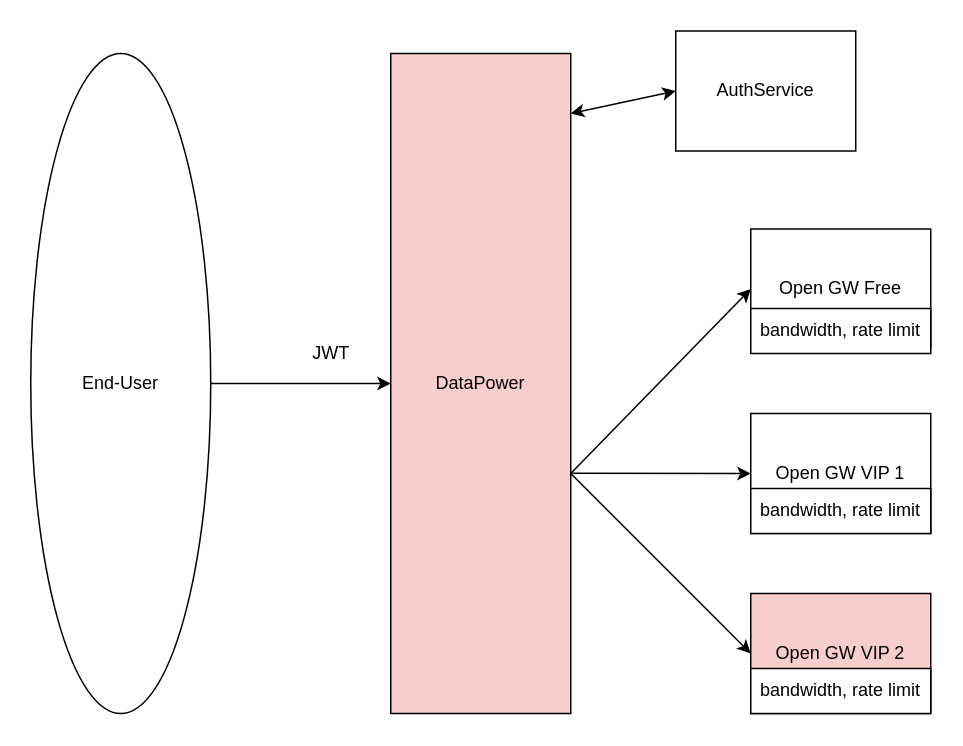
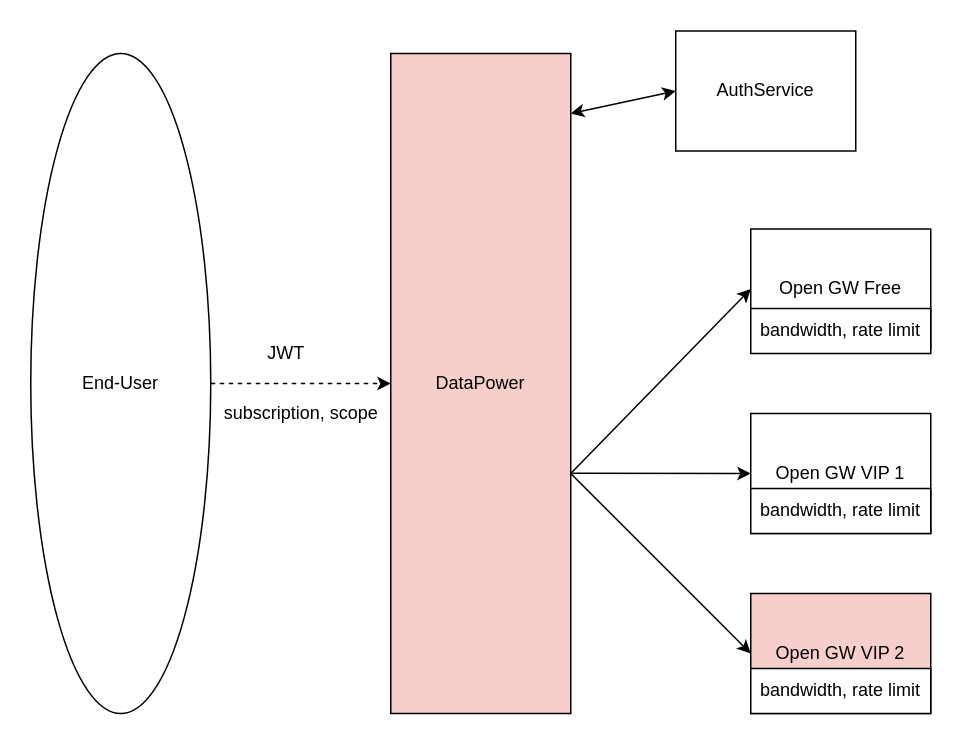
(331, 353) -> (286, 353)
(297, 383) -> (297, 383)
none -> (301, 413)
